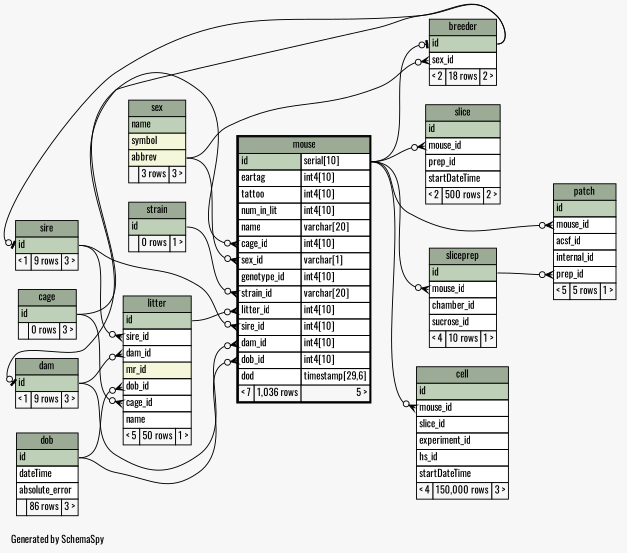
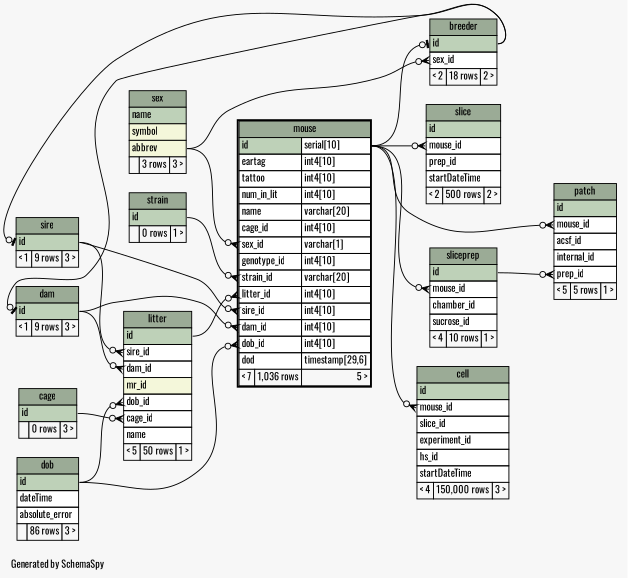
(137, 76) -> none
